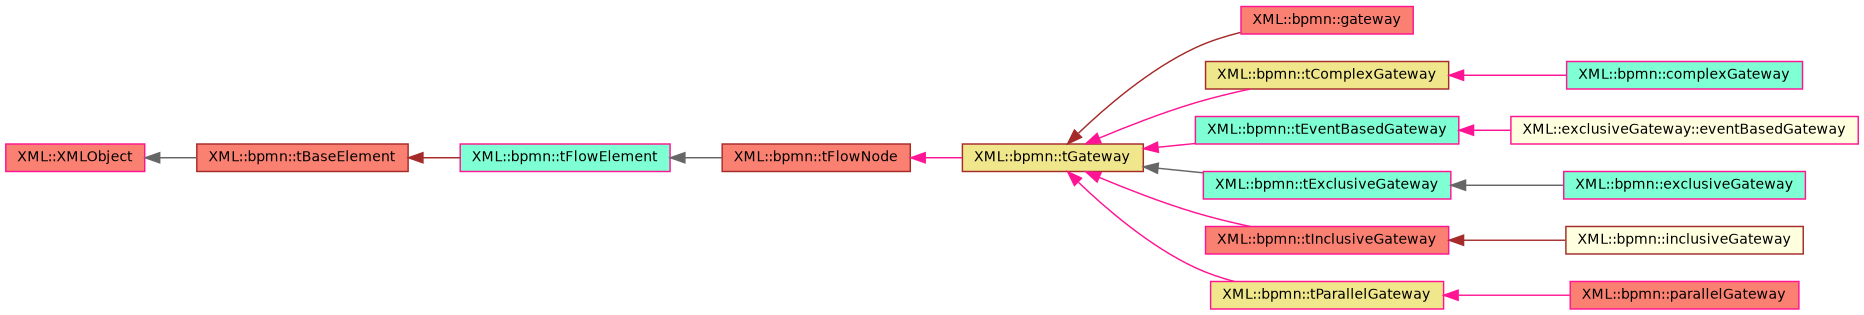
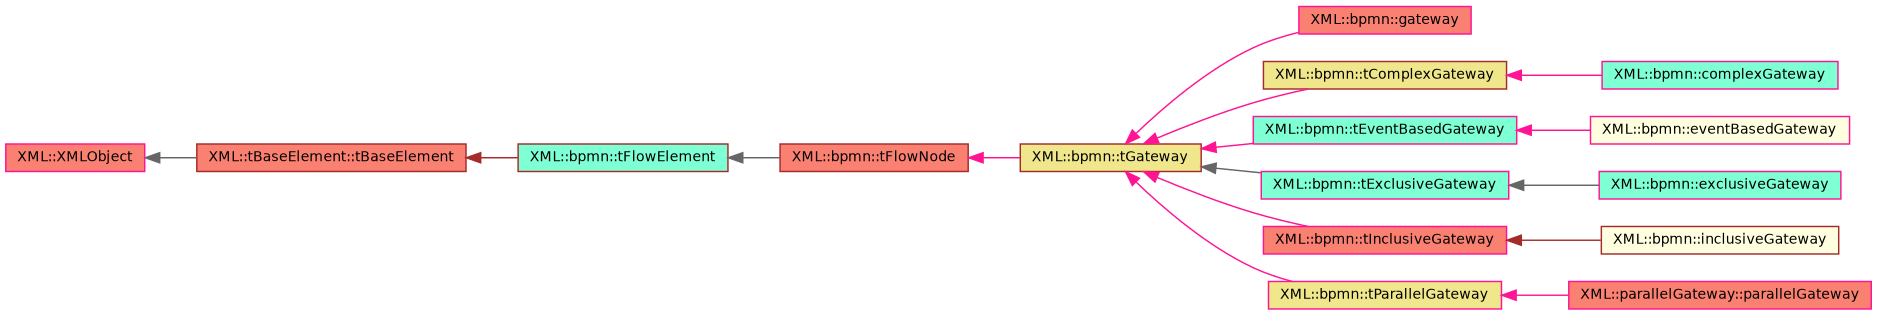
(1153, 72) -> (1211, 72)
(1685, 130) -> (1720, 130)
(302, 158) -> (331, 158)
(565, 158) -> (623, 158)
(1685, 295) -> (1720, 295)
